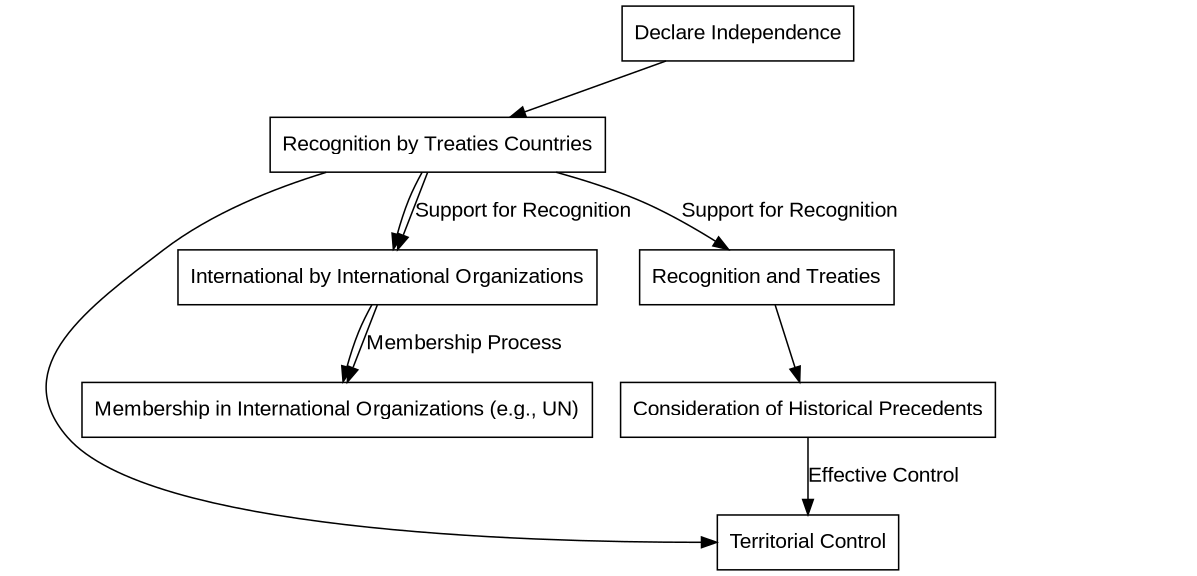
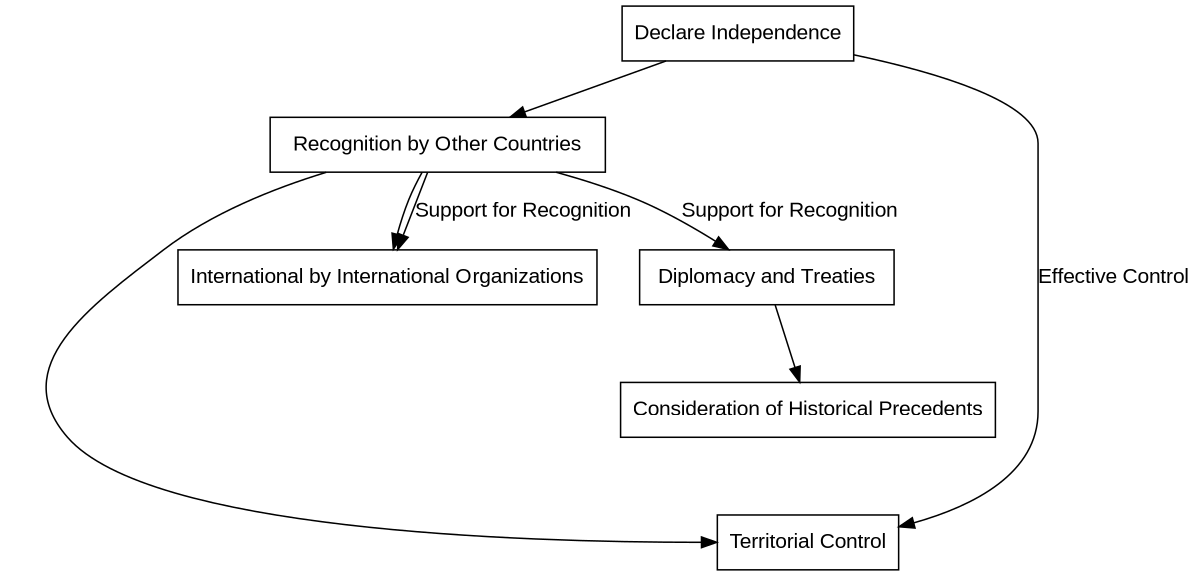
(438, 145) -> (438, 145)
(767, 277) -> (767, 277)
(337, 410) -> none
(808, 468) -> (1038, 261)
